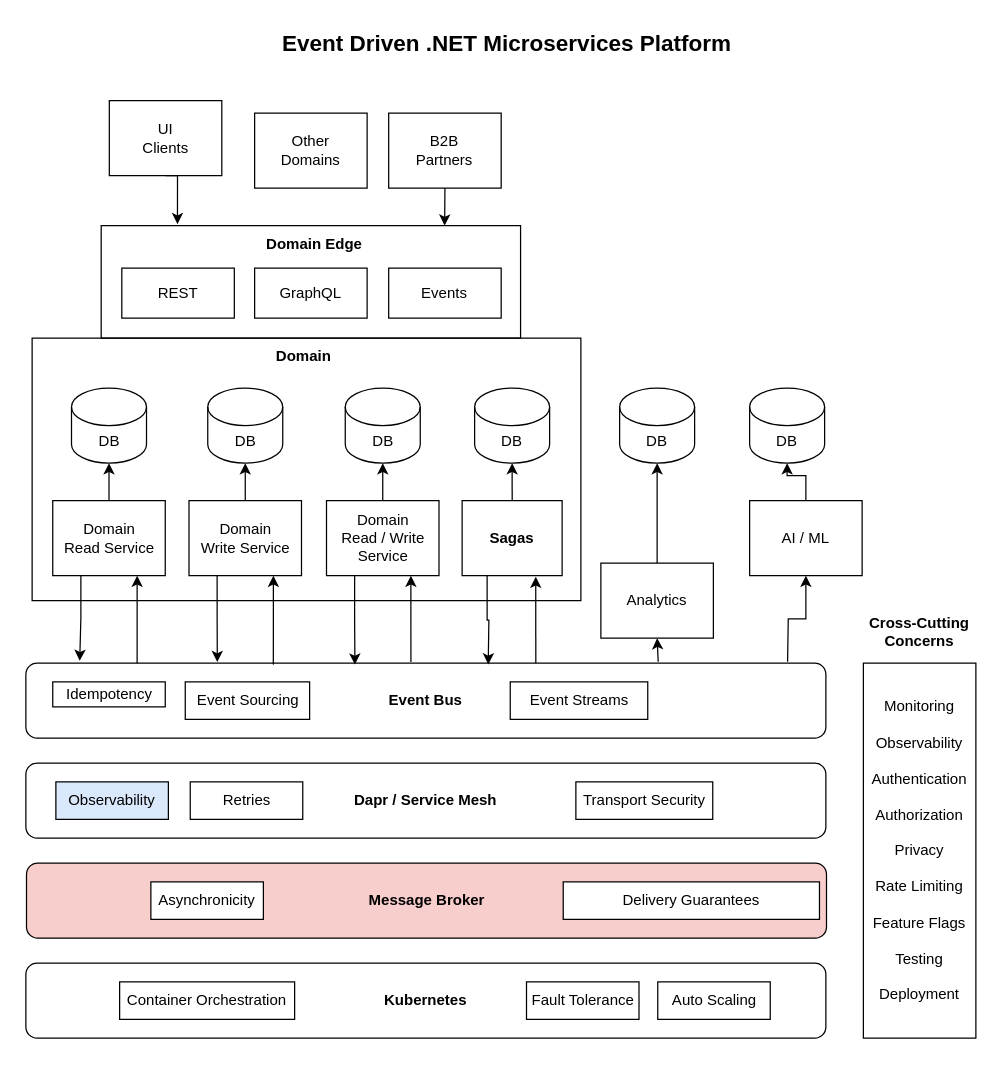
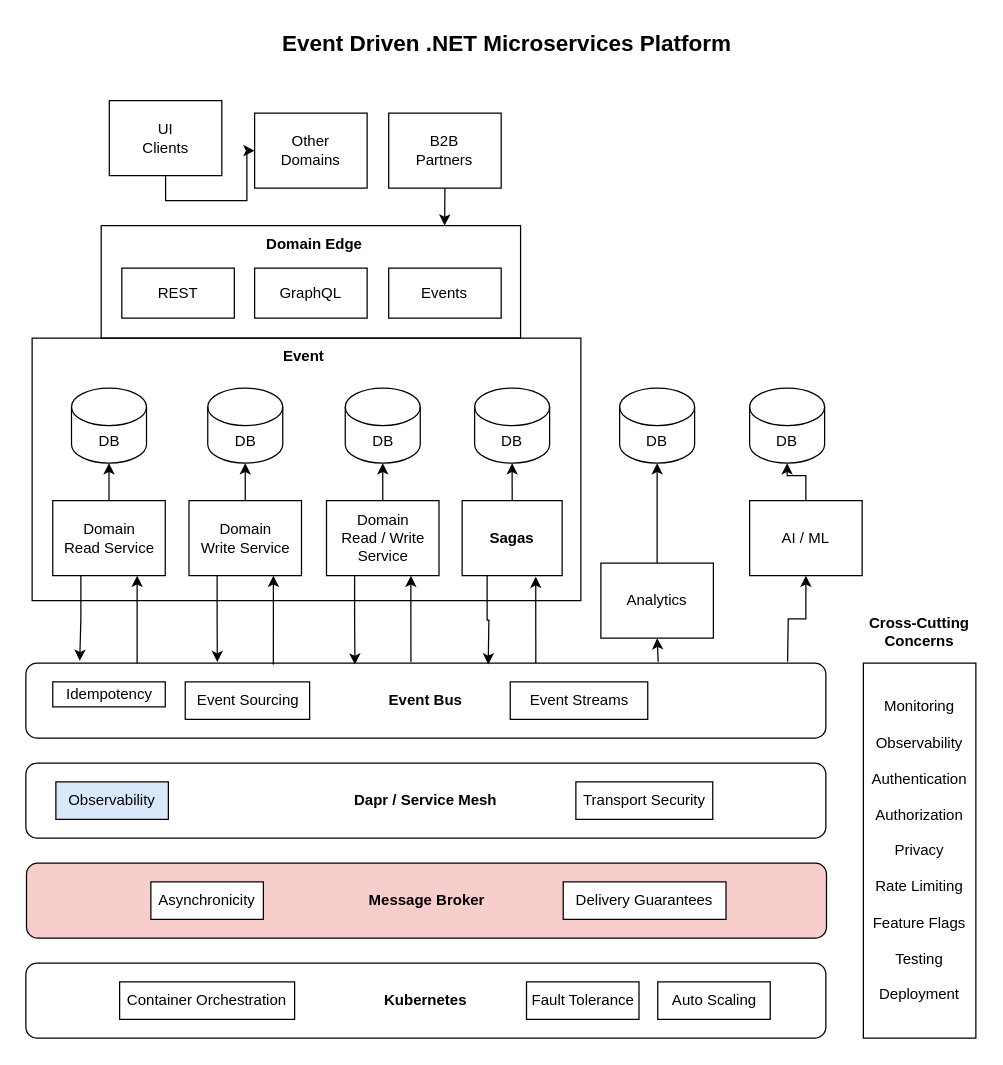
(177, 190) -> (219, 201)
(304, 357) -> (304, 357)
(246, 801) -> none
(691, 901) -> (644, 901)
